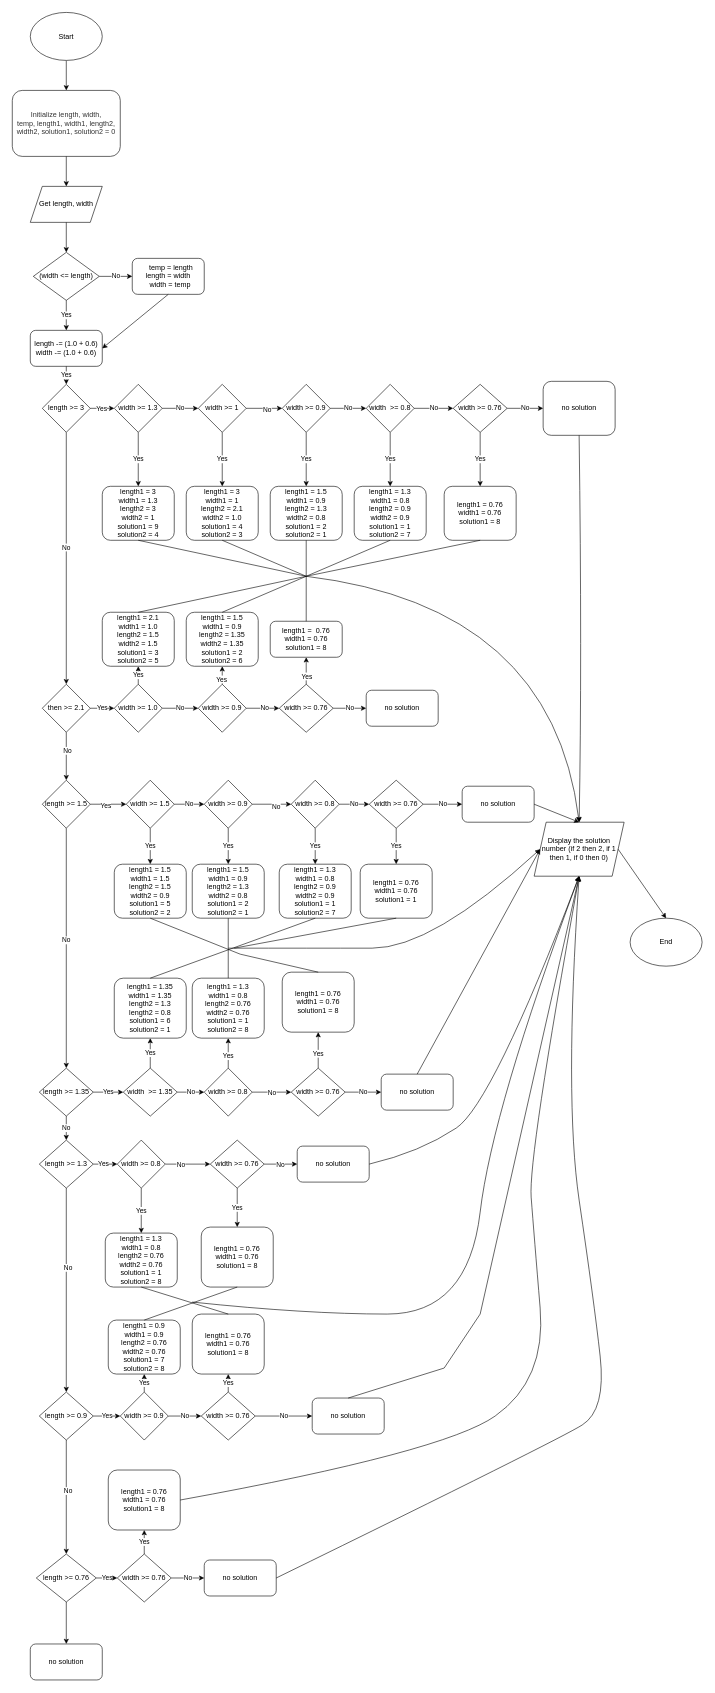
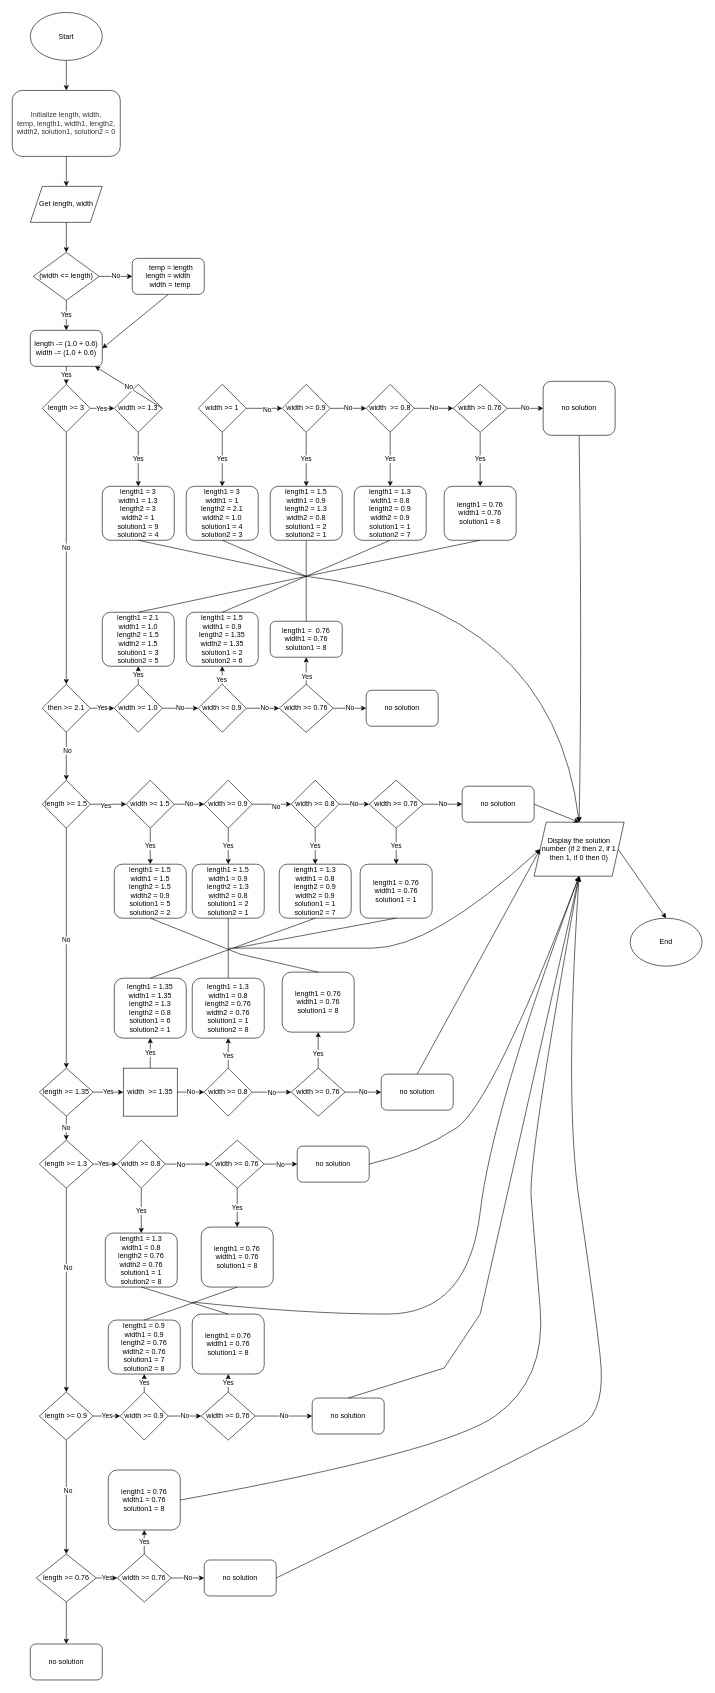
(184, 408) -> (130, 388)
(150, 1092) -> (150, 1092)
